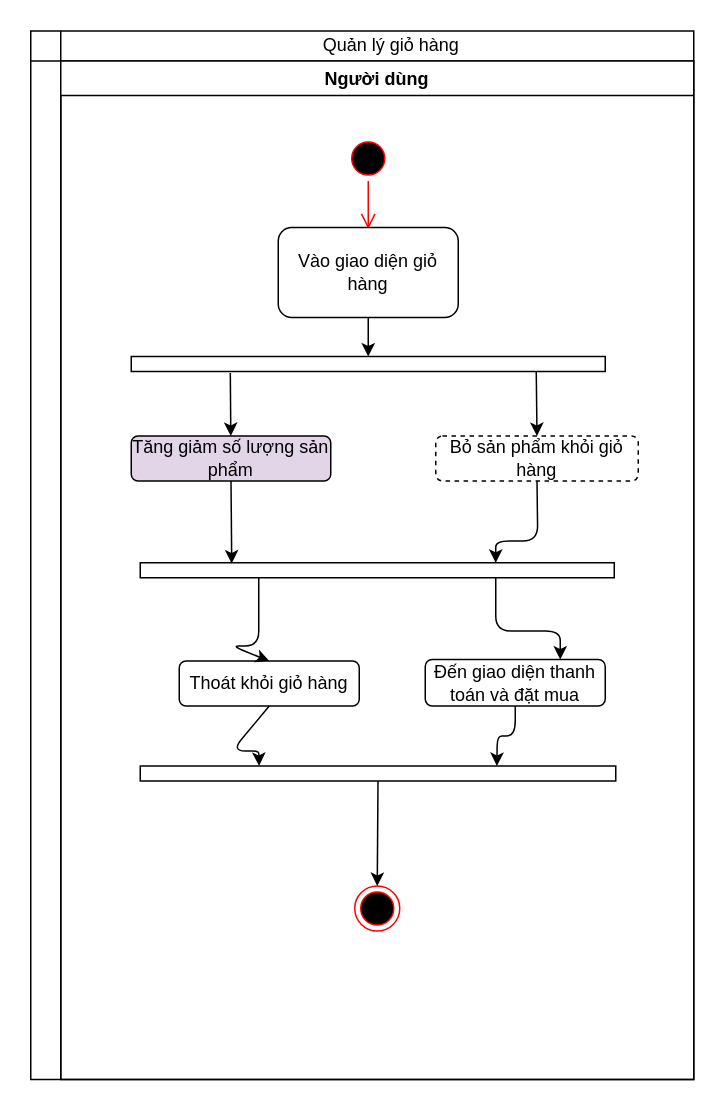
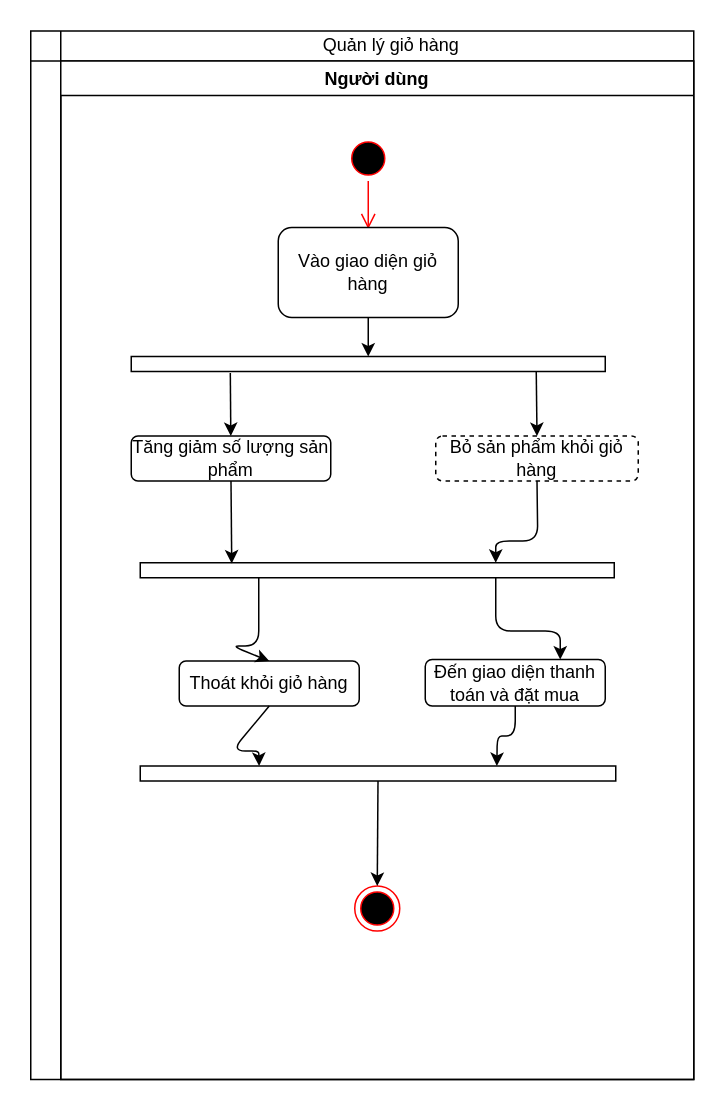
(231, 458) -> (231, 458)
